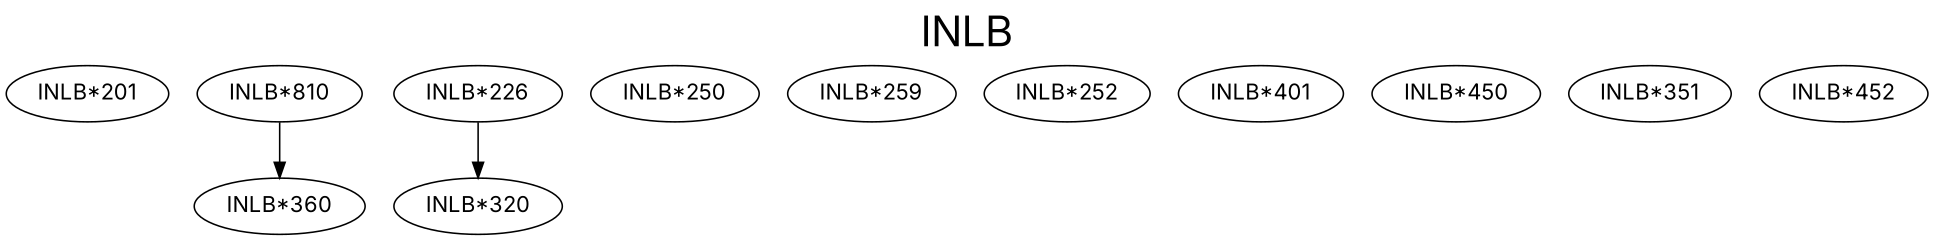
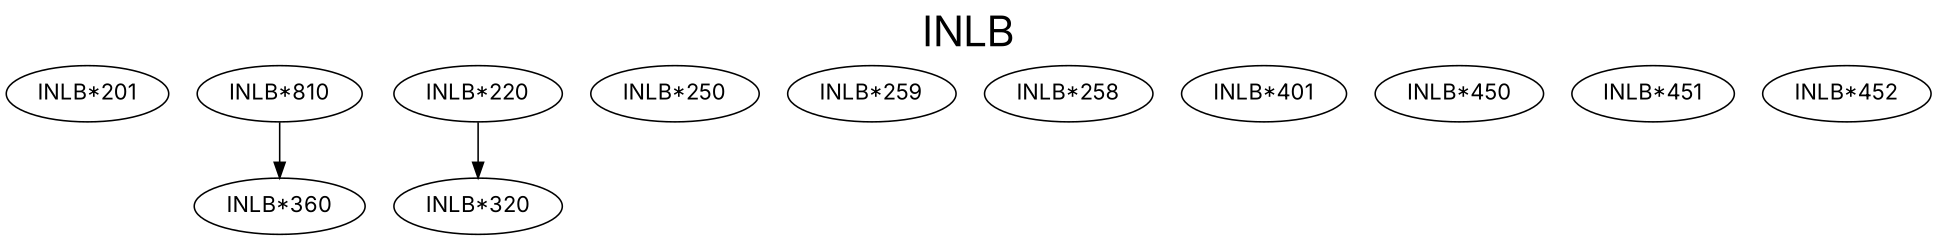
(478, 94) -> (478, 94)
(1067, 94) -> (1069, 94)
(1650, 94) -> (1653, 94)
